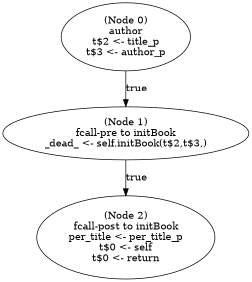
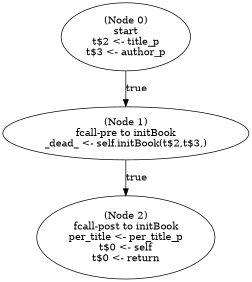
(126, 37) -> (126, 37)
